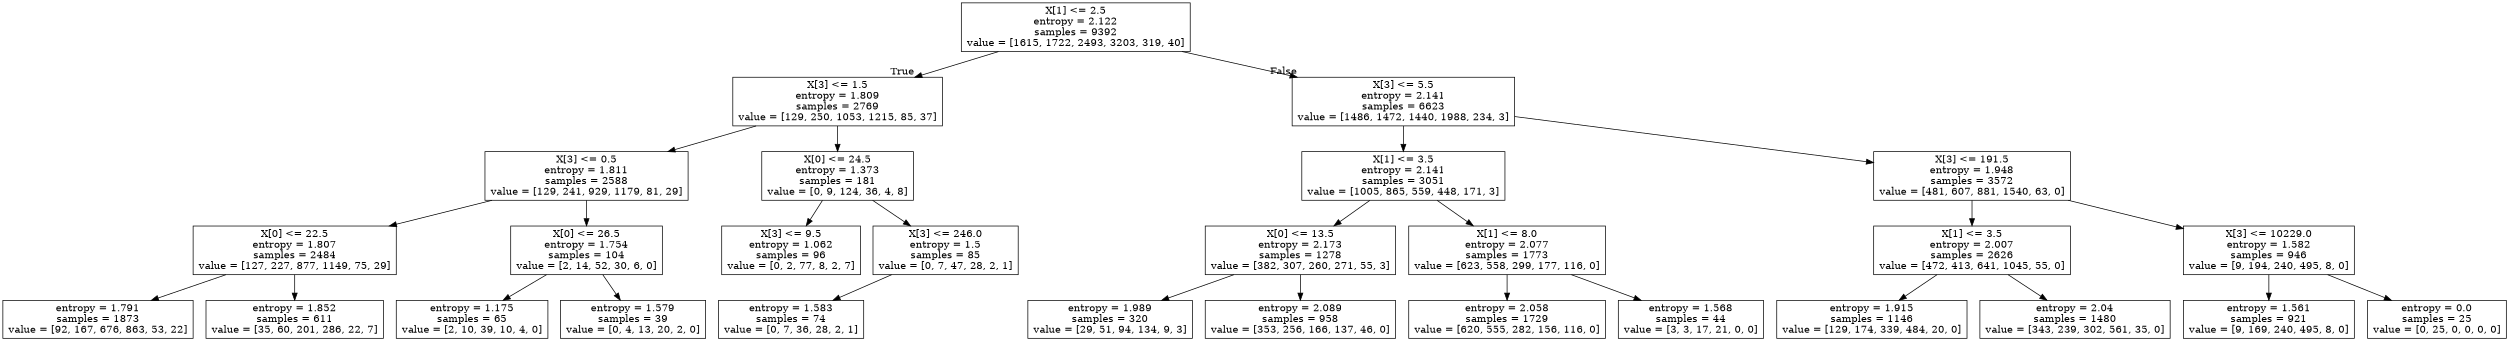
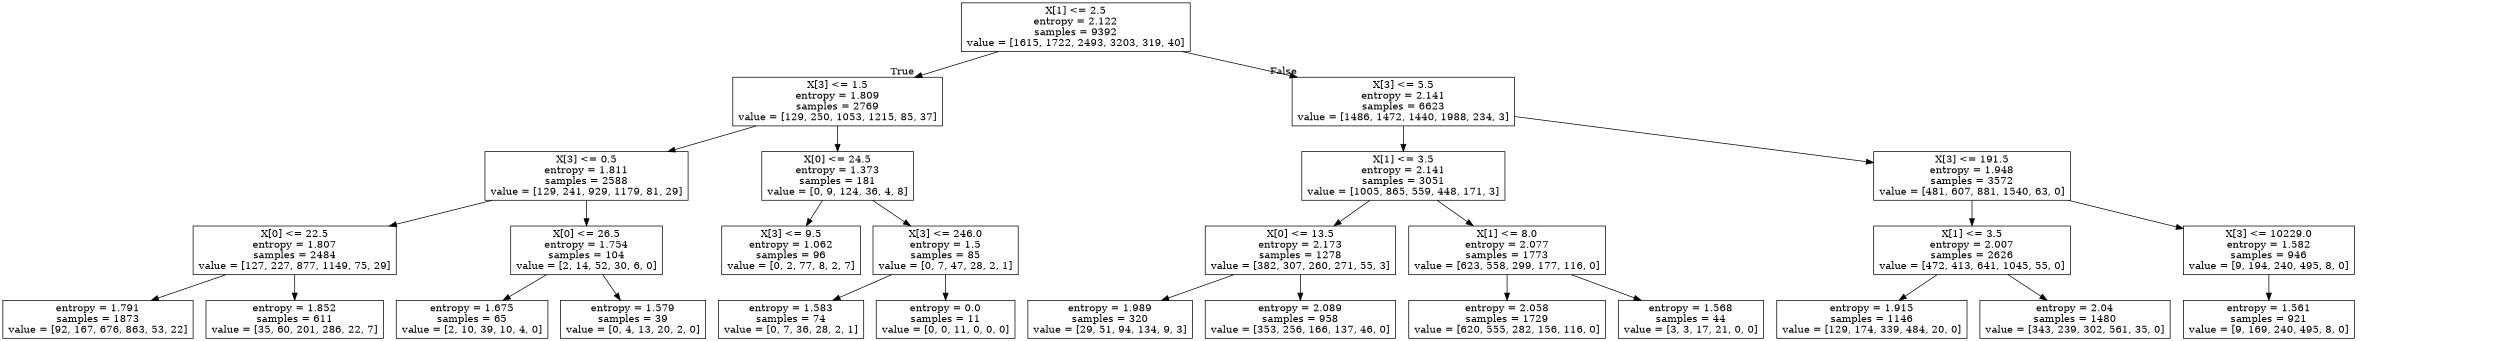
(472, 319) -> (472, 319)
none -> (946, 319)
(2437, 319) -> none
